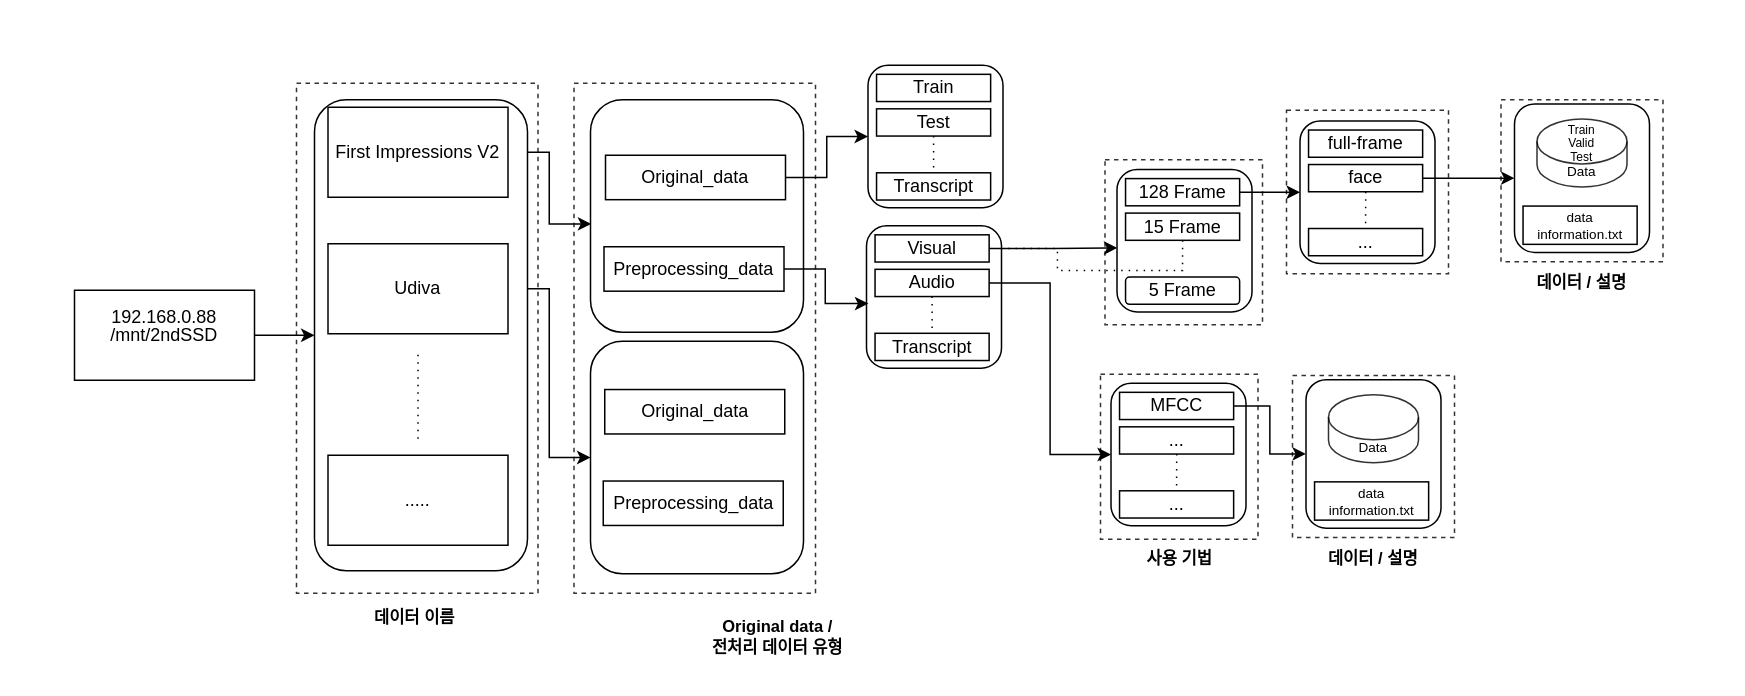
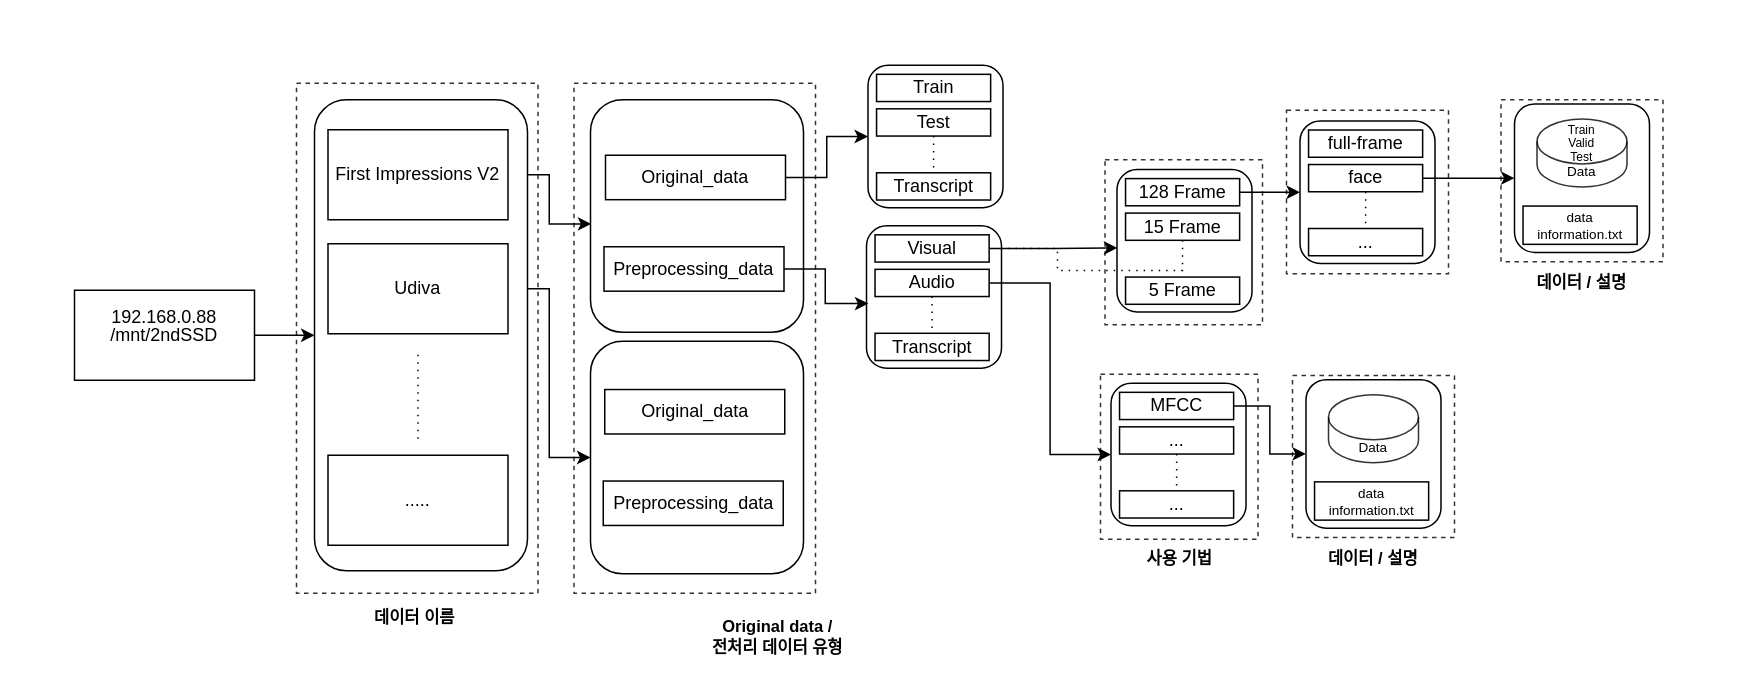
(418, 152) -> (418, 175)
(1182, 291) -> (1182, 291)
